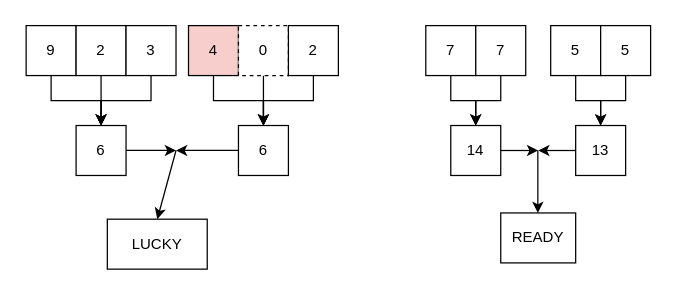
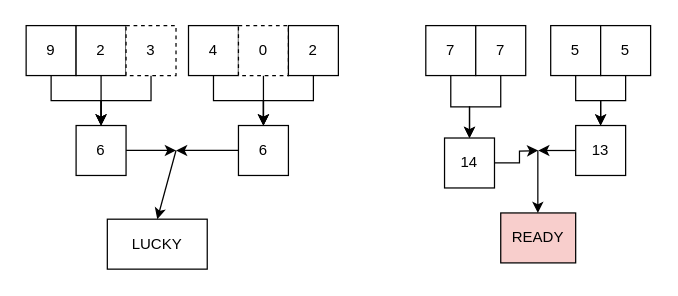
(151, 51) -> (151, 51)
(213, 51) -> (213, 51)
(476, 151) -> (469, 163)
(538, 238) -> (538, 238)
